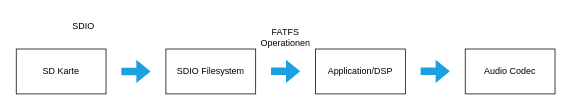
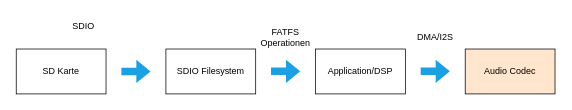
none -> (435, 38)
(510, 72) -> (510, 72)
